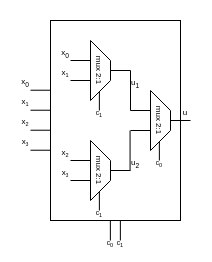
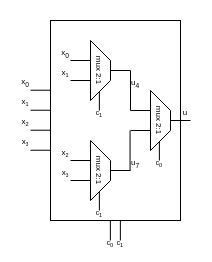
(136, 82) -> (136, 82)
(136, 162) -> (136, 162)
